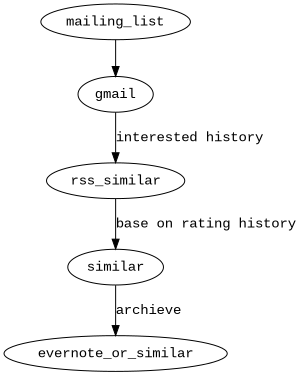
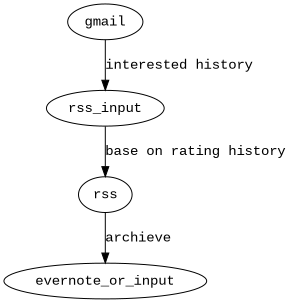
(116, 22) -> none
(116, 181) -> (105, 108)
(116, 267) -> (105, 195)
(116, 354) -> (105, 281)
